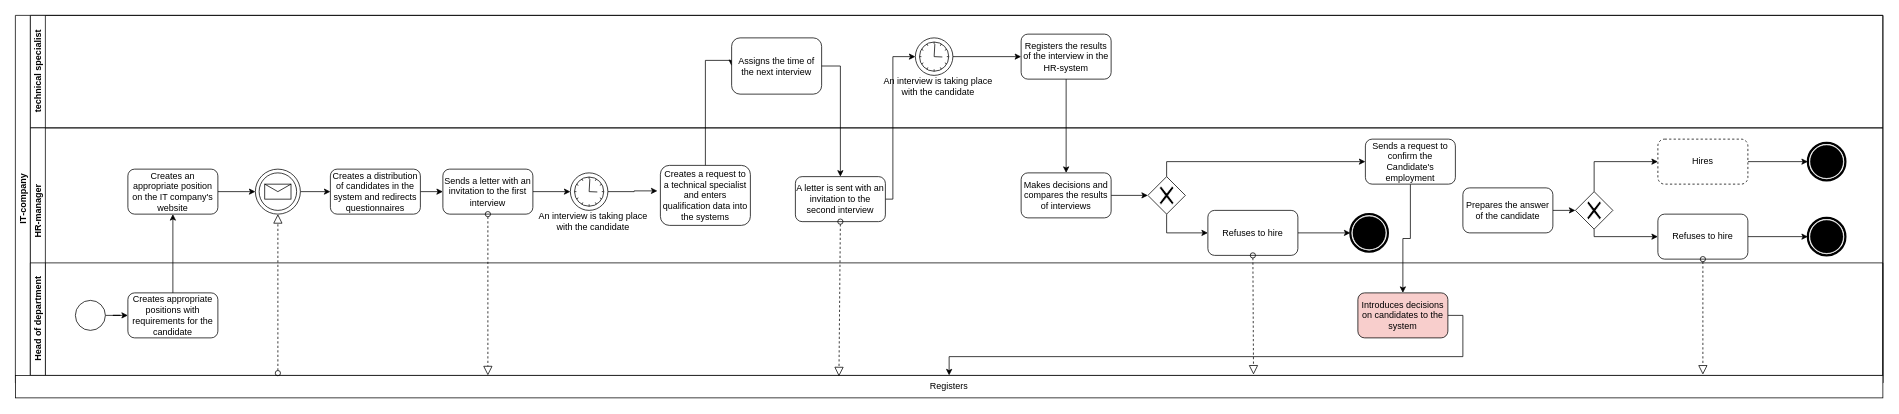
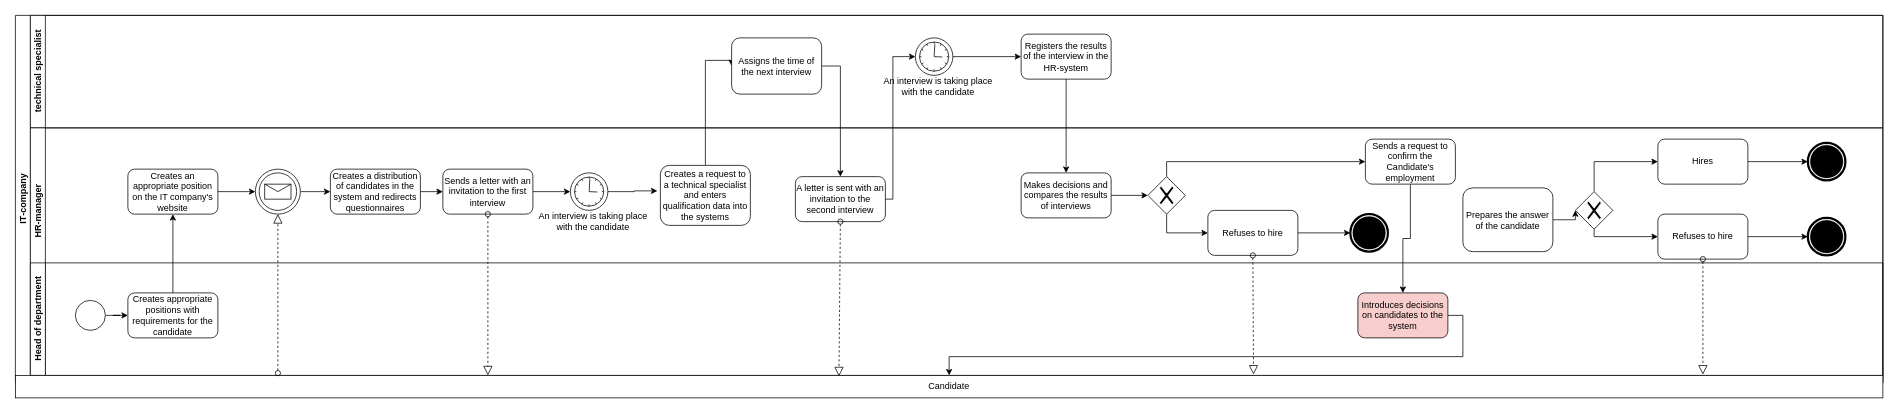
(1703, 162) -> (1703, 162)
(1508, 210) -> (1508, 220)
(949, 387) -> (949, 387)
